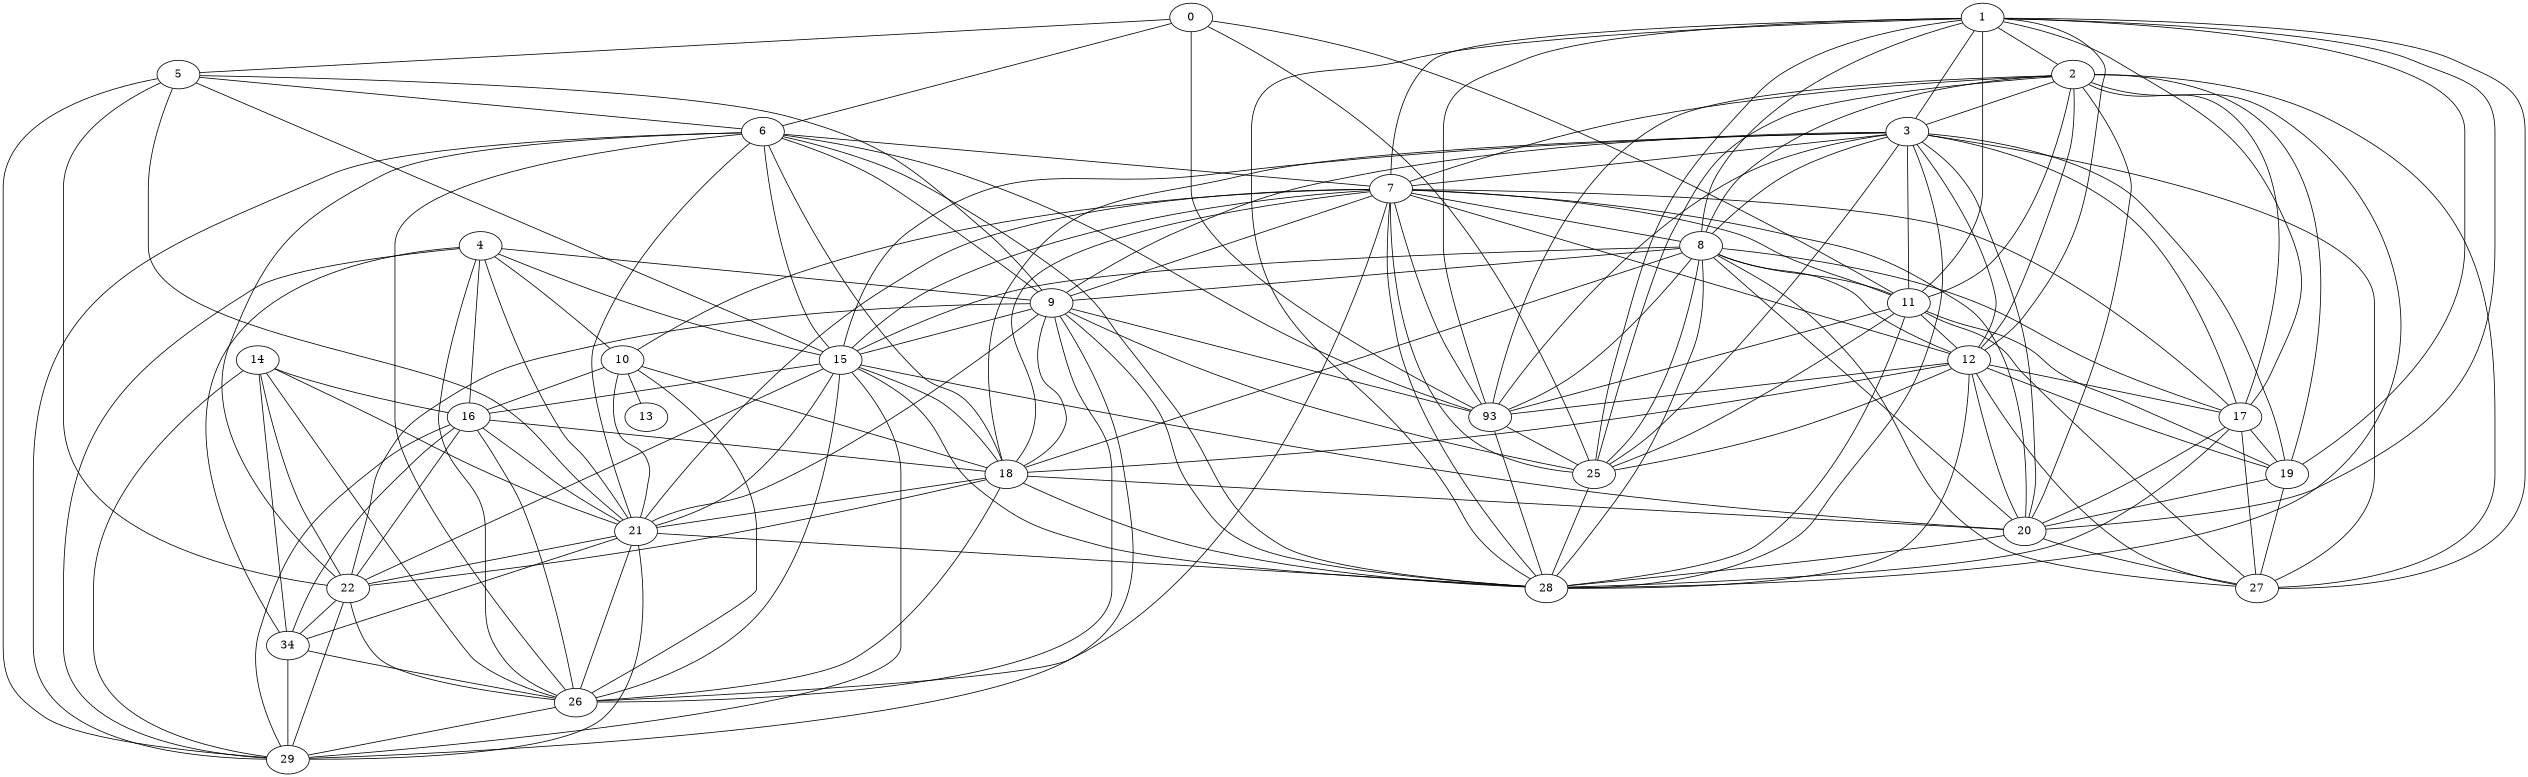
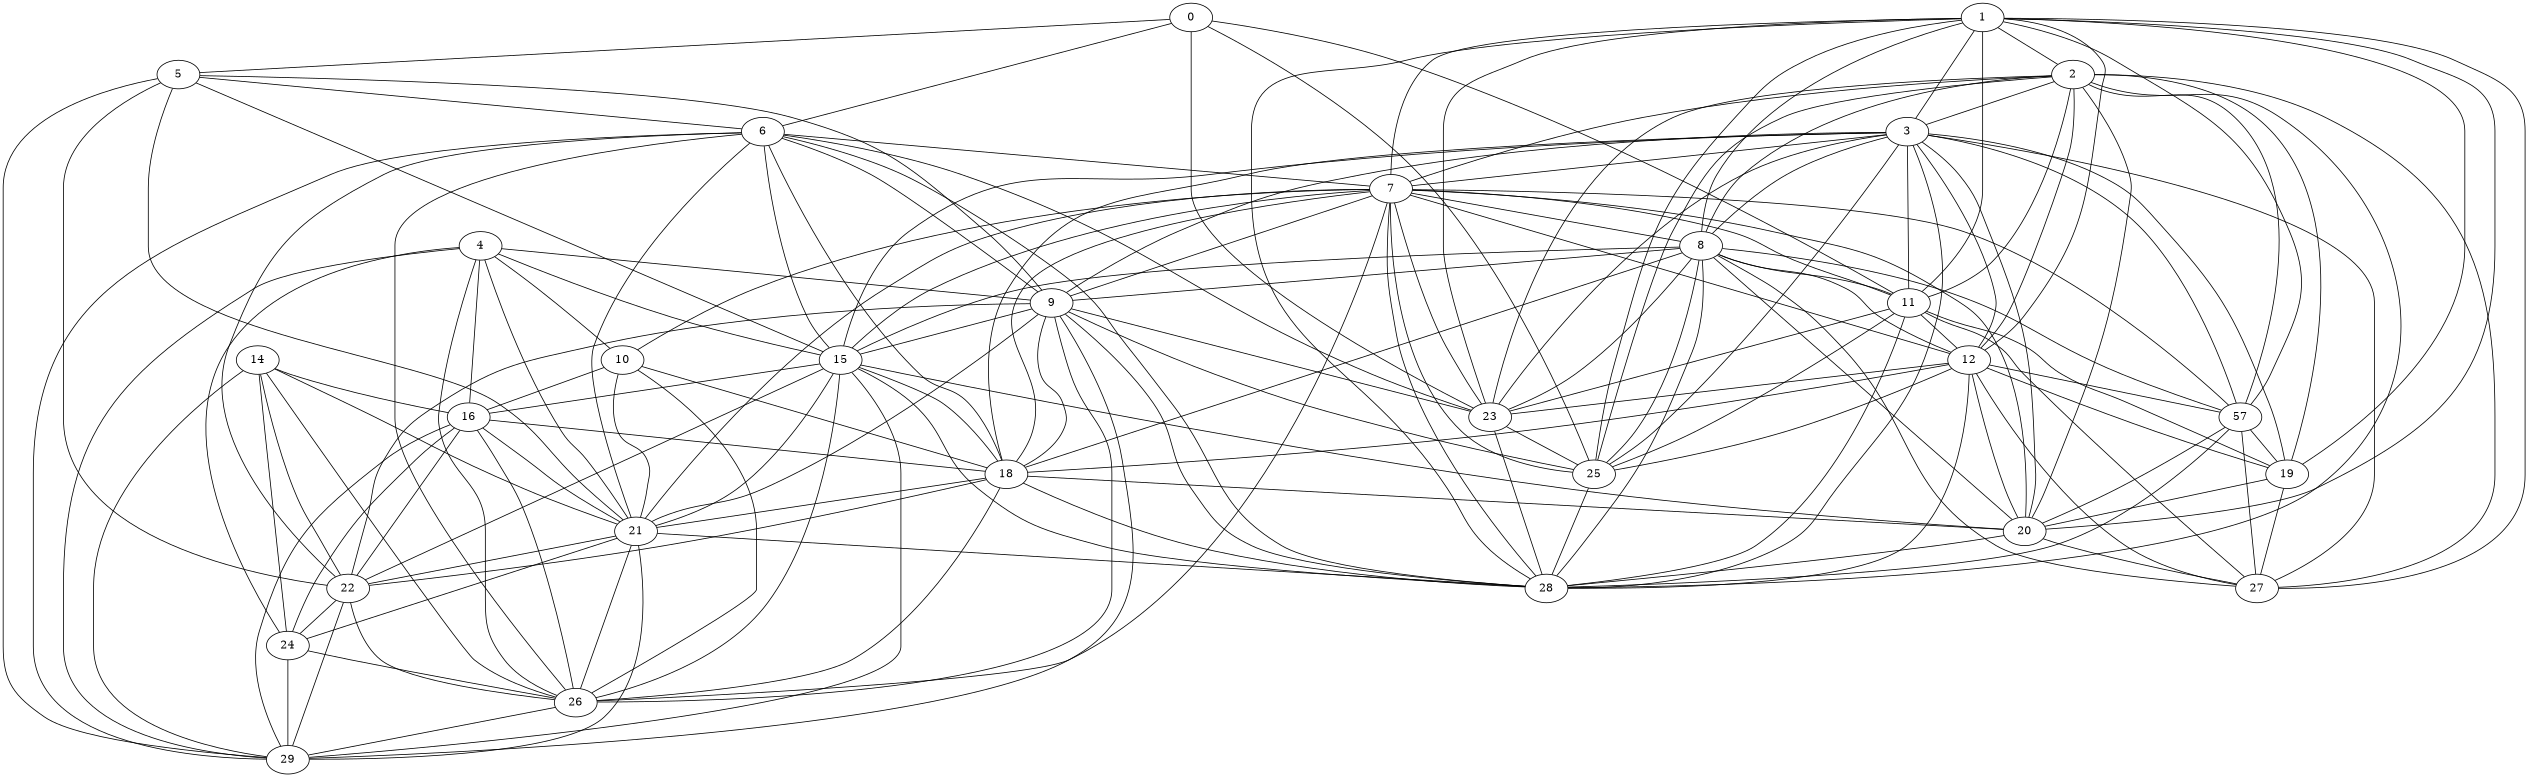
(646, 417) -> none
(1490, 417) -> (1490, 417)
(2240, 417) -> (2240, 417)
(288, 646) -> (288, 646)
